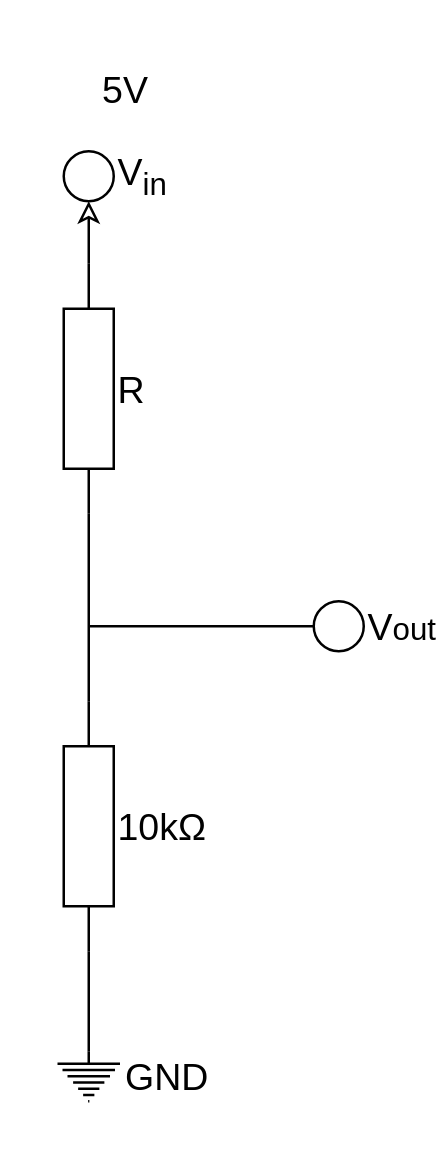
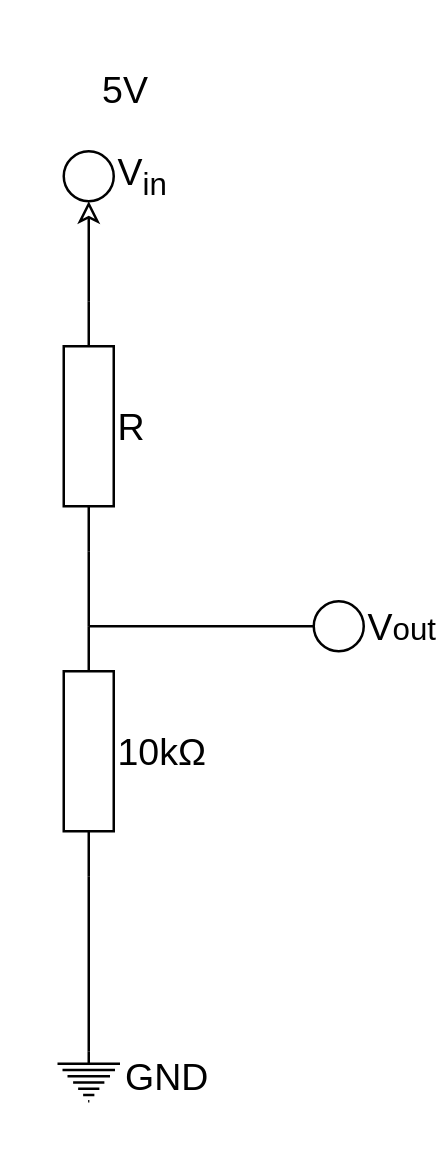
(89, 389) -> (89, 426)
(89, 826) -> (89, 751)
